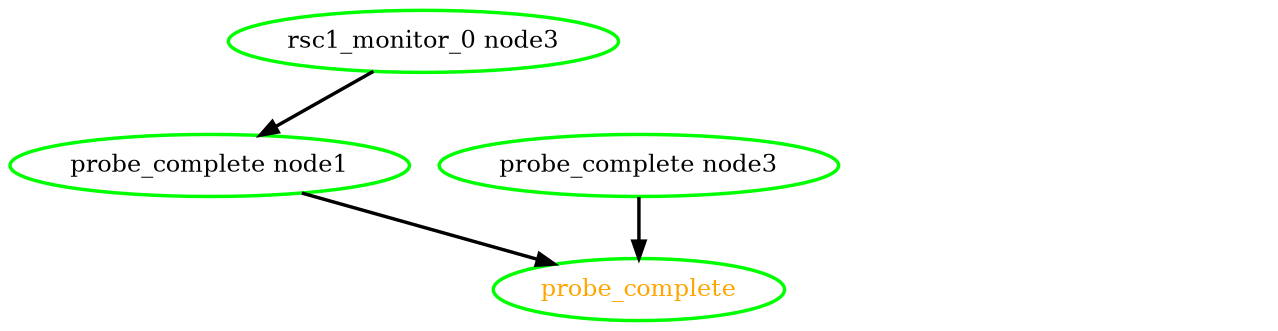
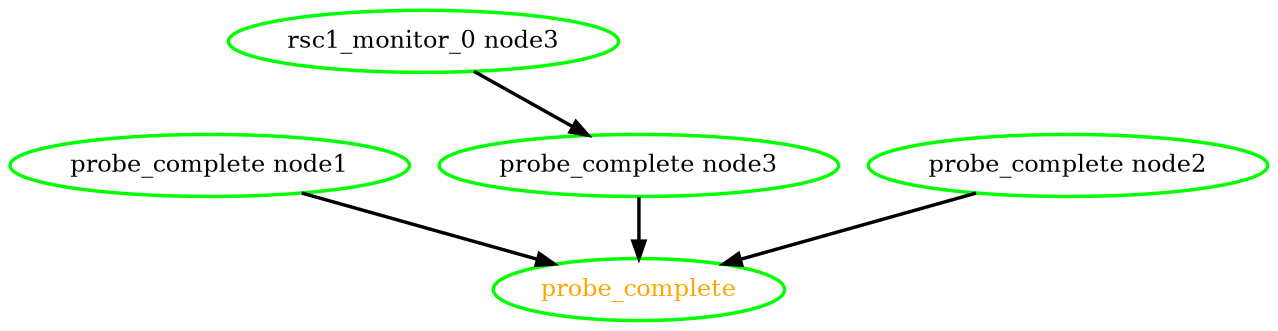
(325, 99) -> (523, 99)
none -> (1068, 165)
